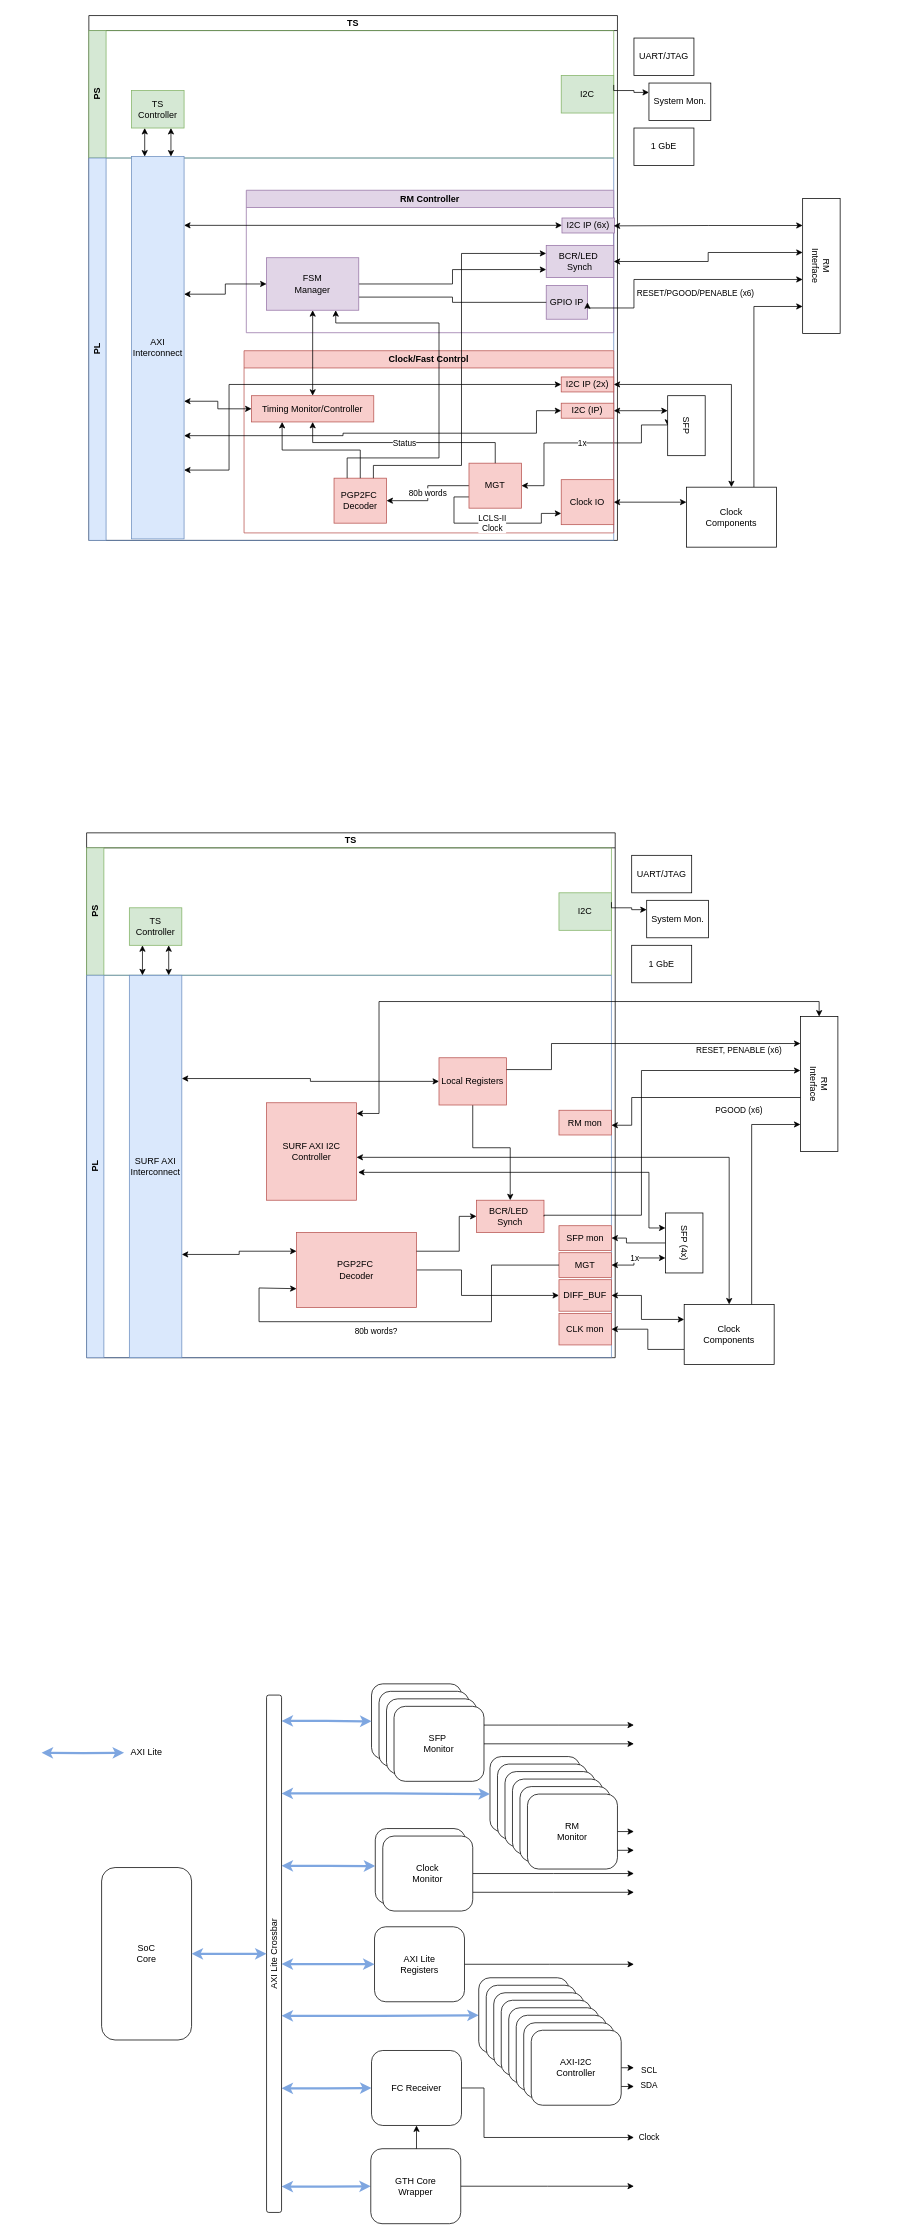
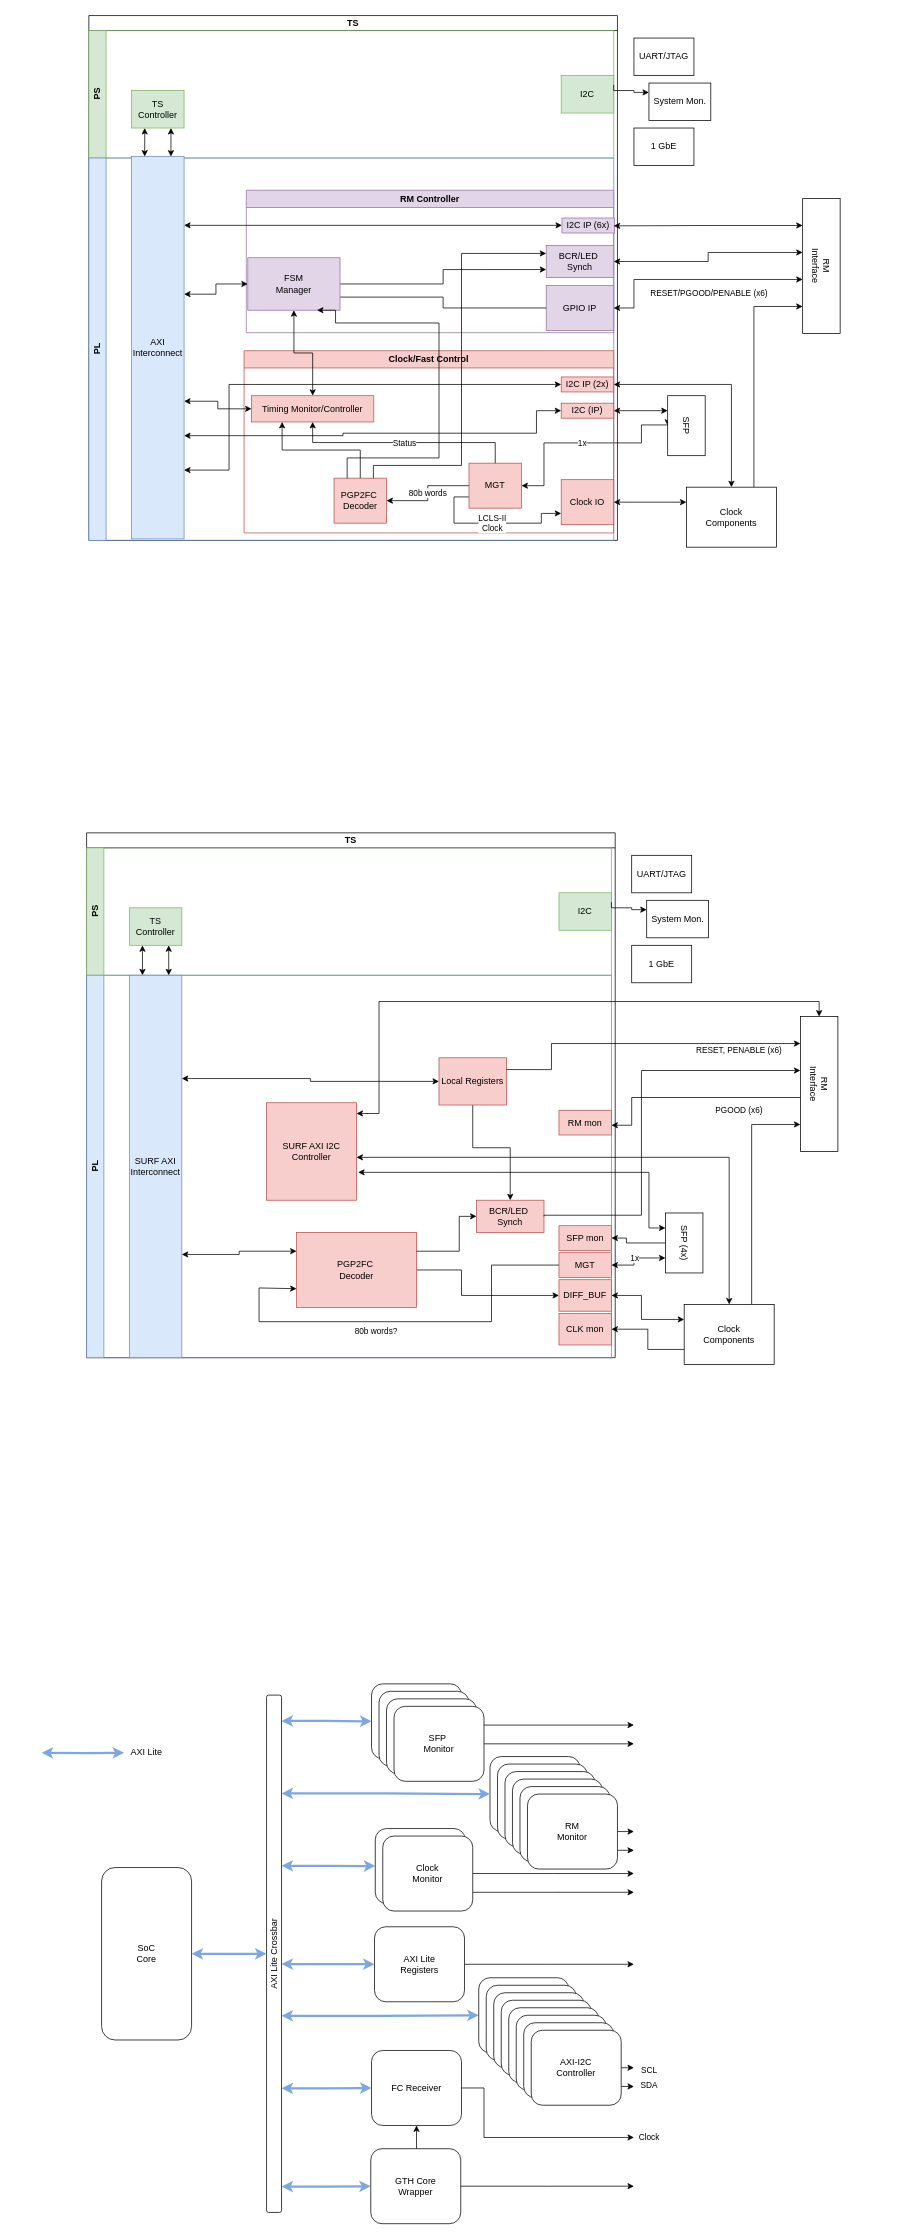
(313, 284) -> (294, 284)
(567, 302) -> (580, 308)
